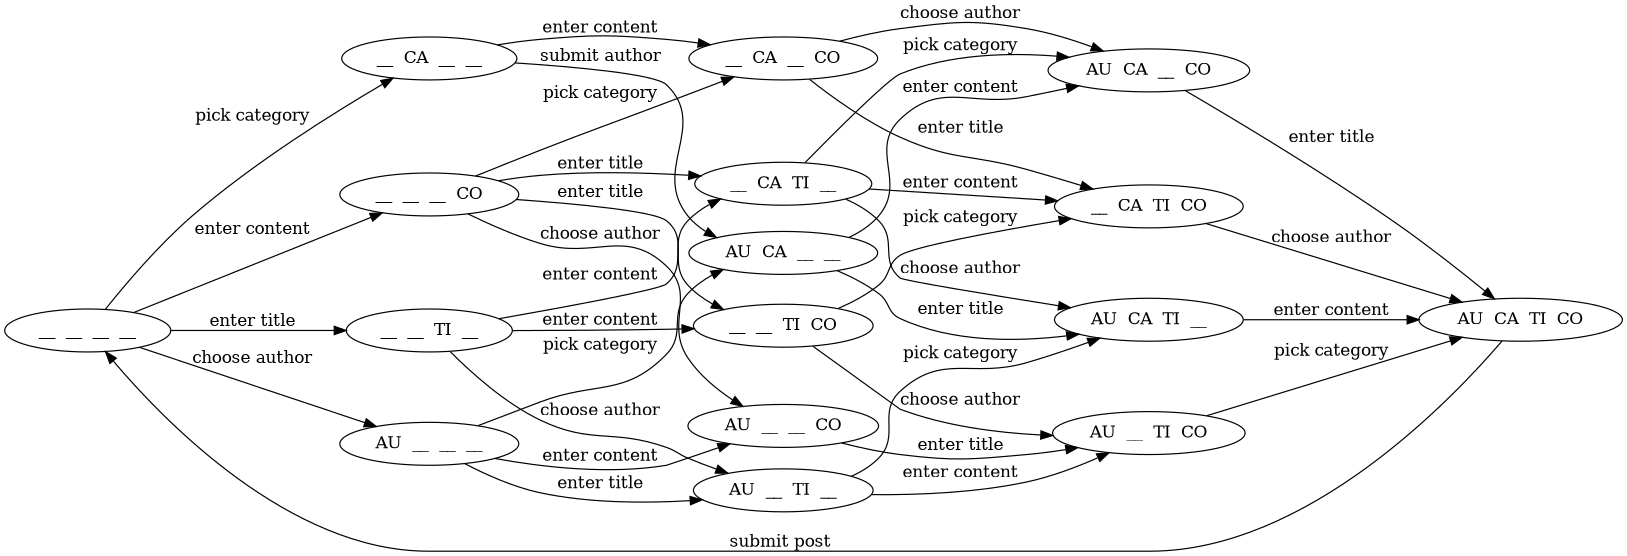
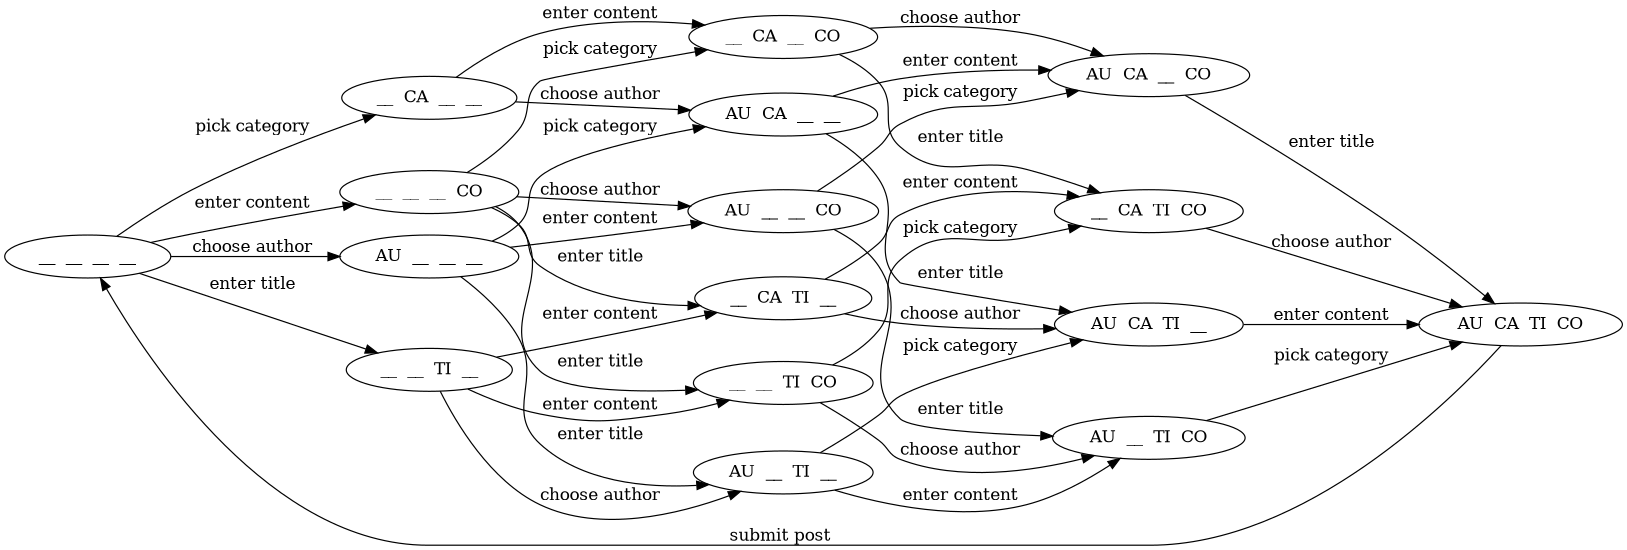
(603, 57) -> (603, 95)
(914, 69) -> (930, 112)
